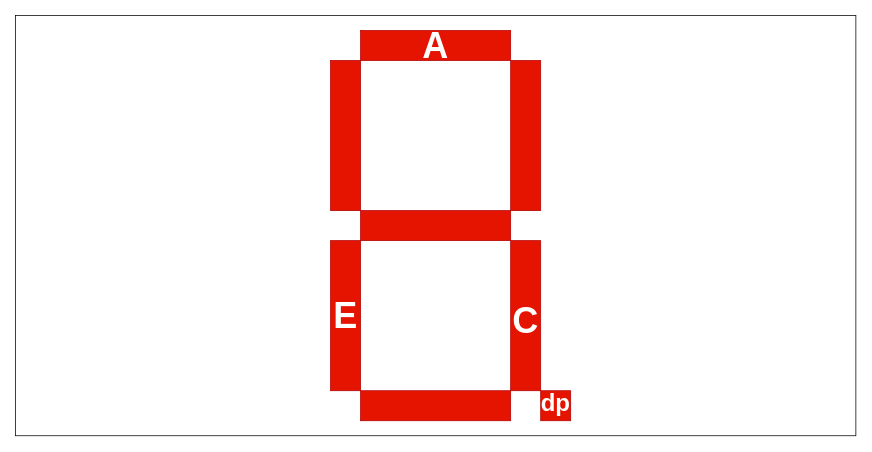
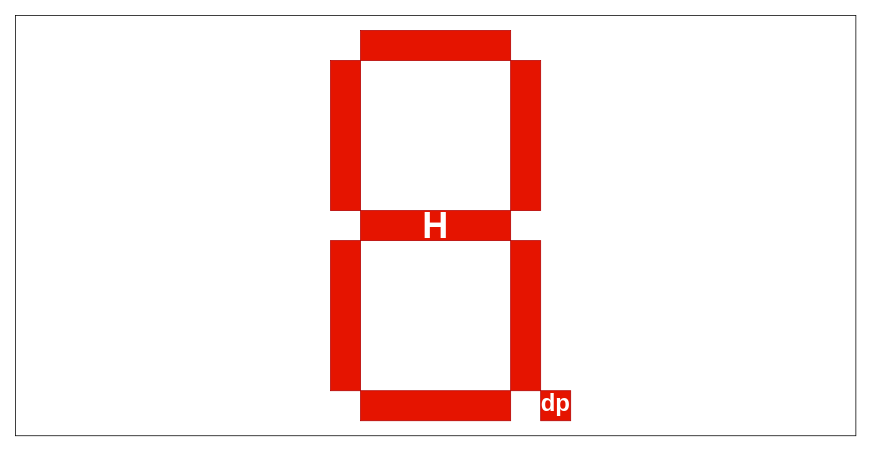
(435, 45) -> none
none -> (435, 225)
(345, 315) -> none
(525, 315) -> none
